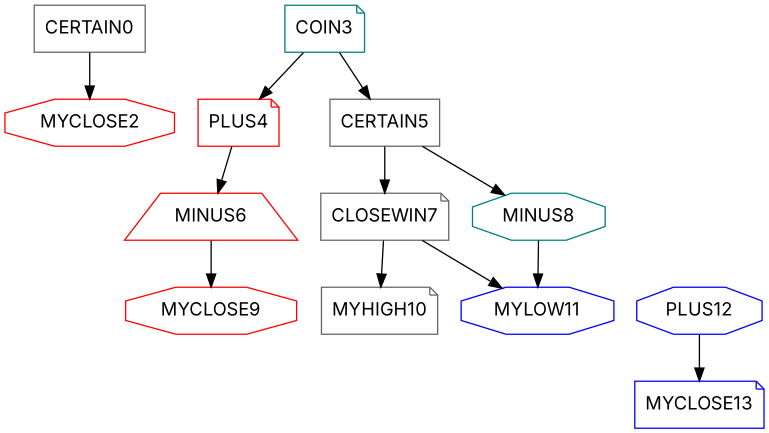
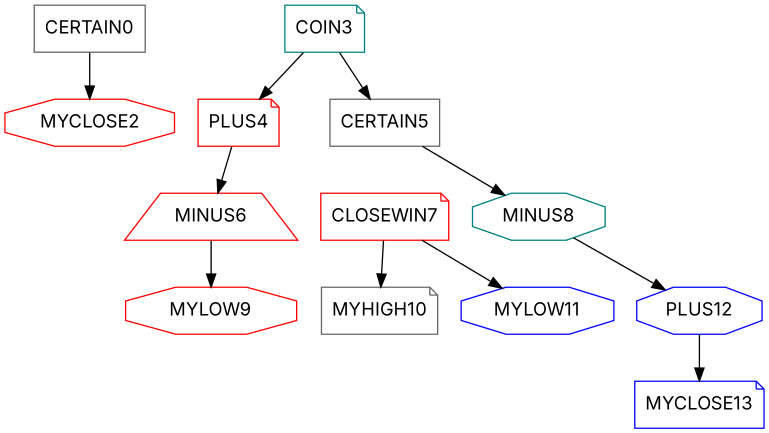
(385, 163) -> none
(385, 217) -> (385, 217)
(538, 257) -> (614, 261)
(211, 311) -> (211, 311)
